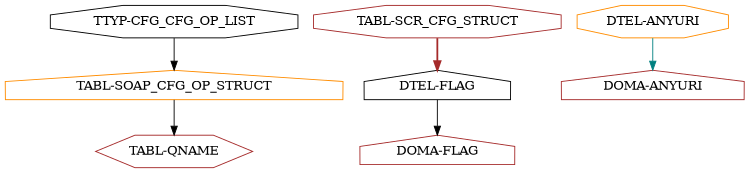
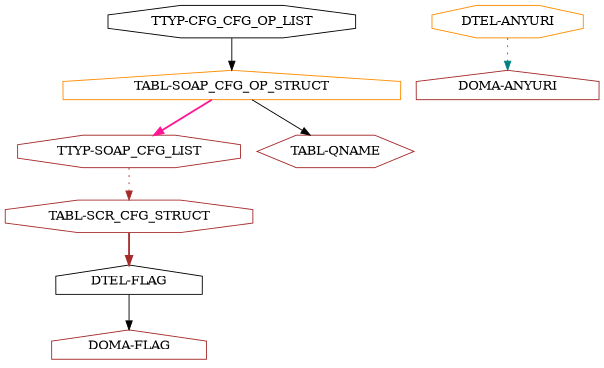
(653, 50) -> (508, 50)
none -> (129, 151)
